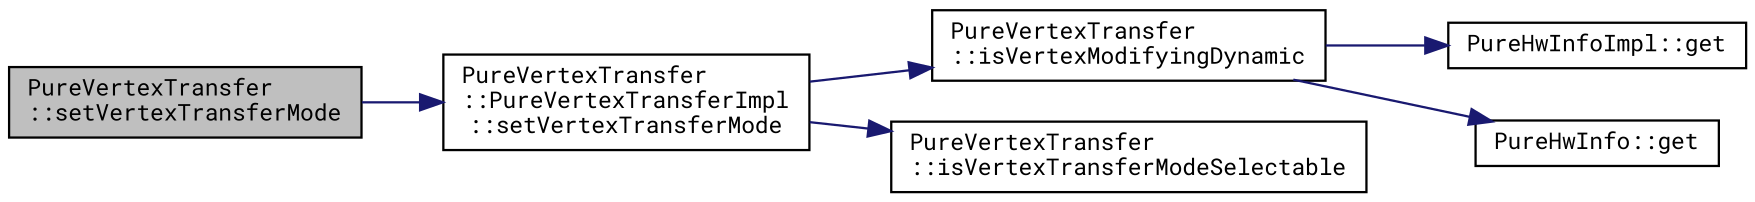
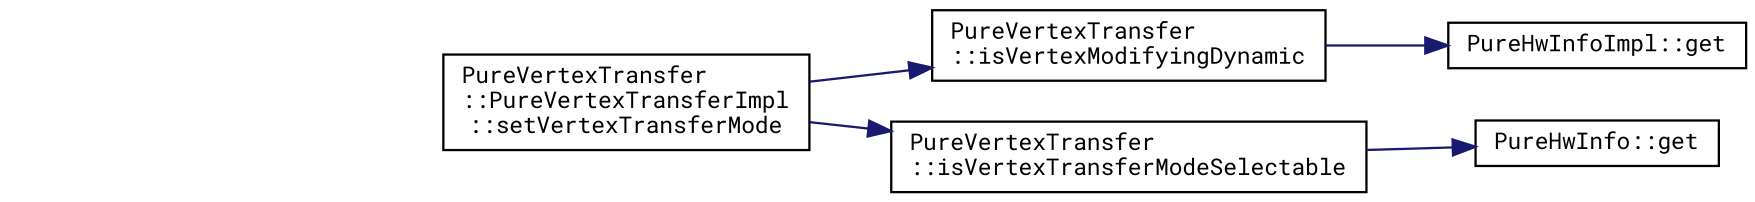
(1381, 98) -> (1410, 149)
(185, 102) -> none
